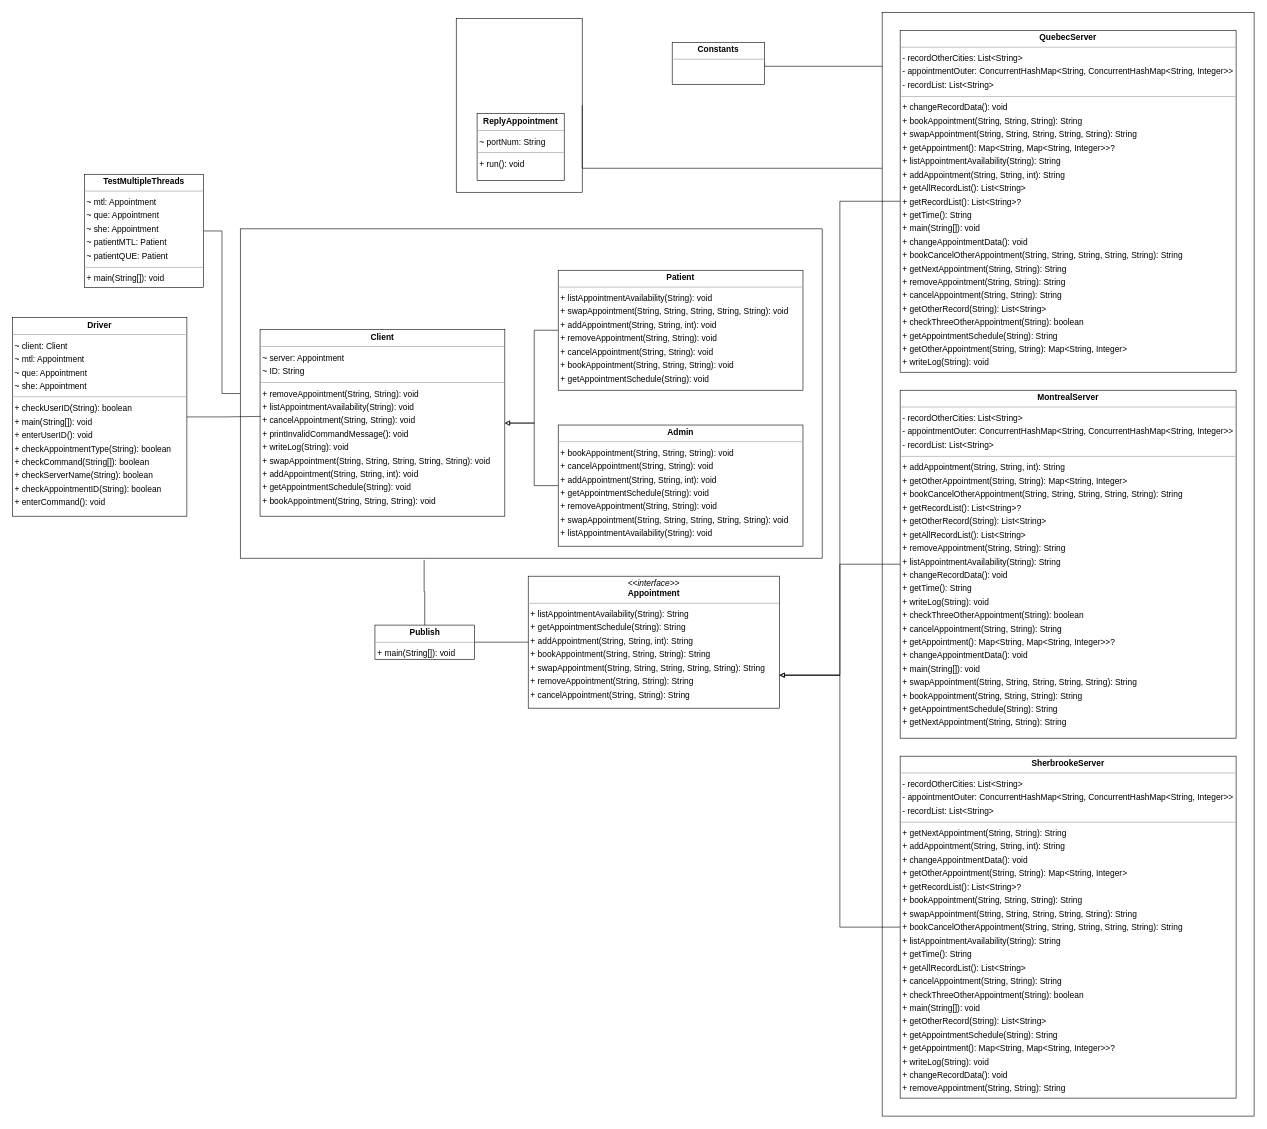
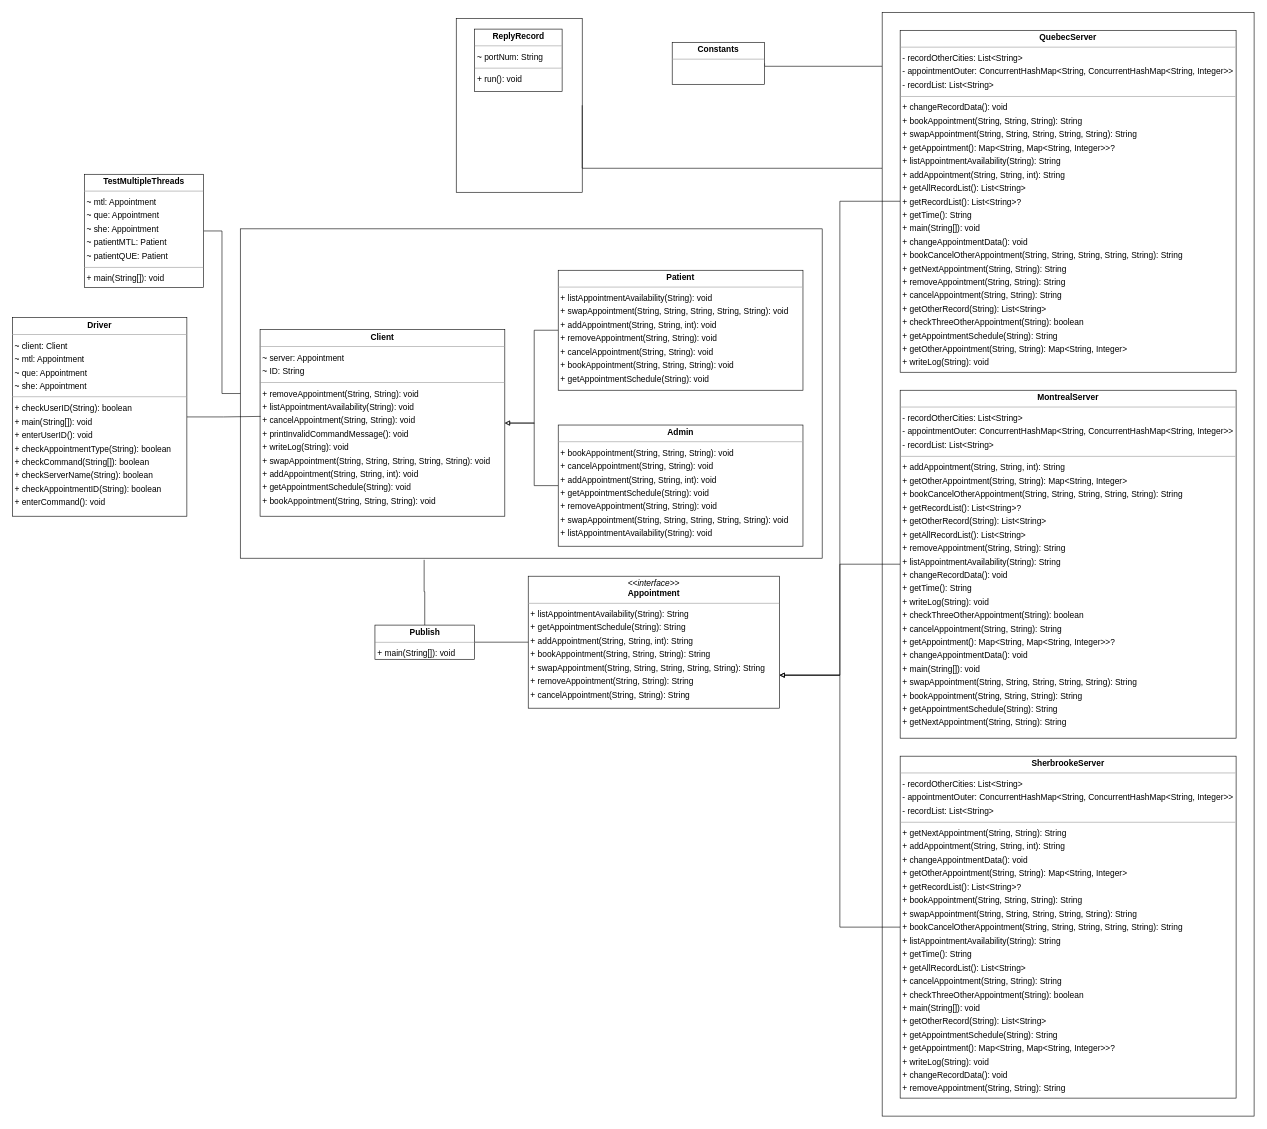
none -> (518, 60)
(521, 147) -> none
